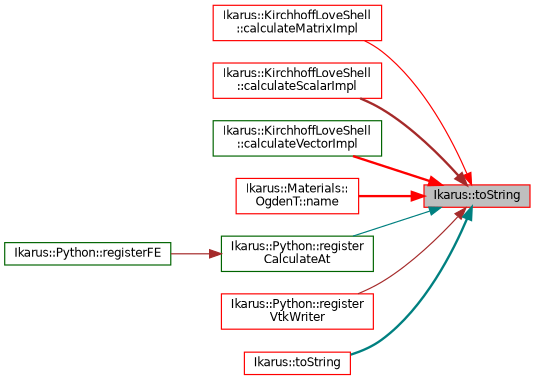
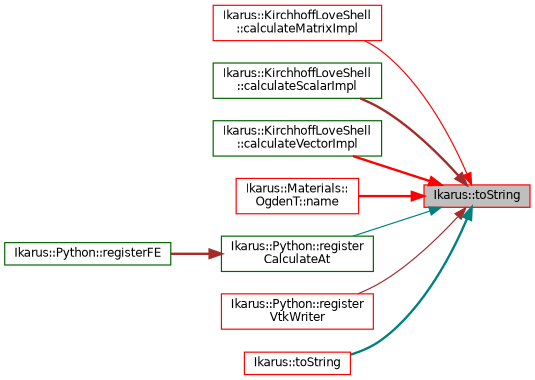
(297, 81) -> (297, 81)
(190, 254) -> (190, 254)
